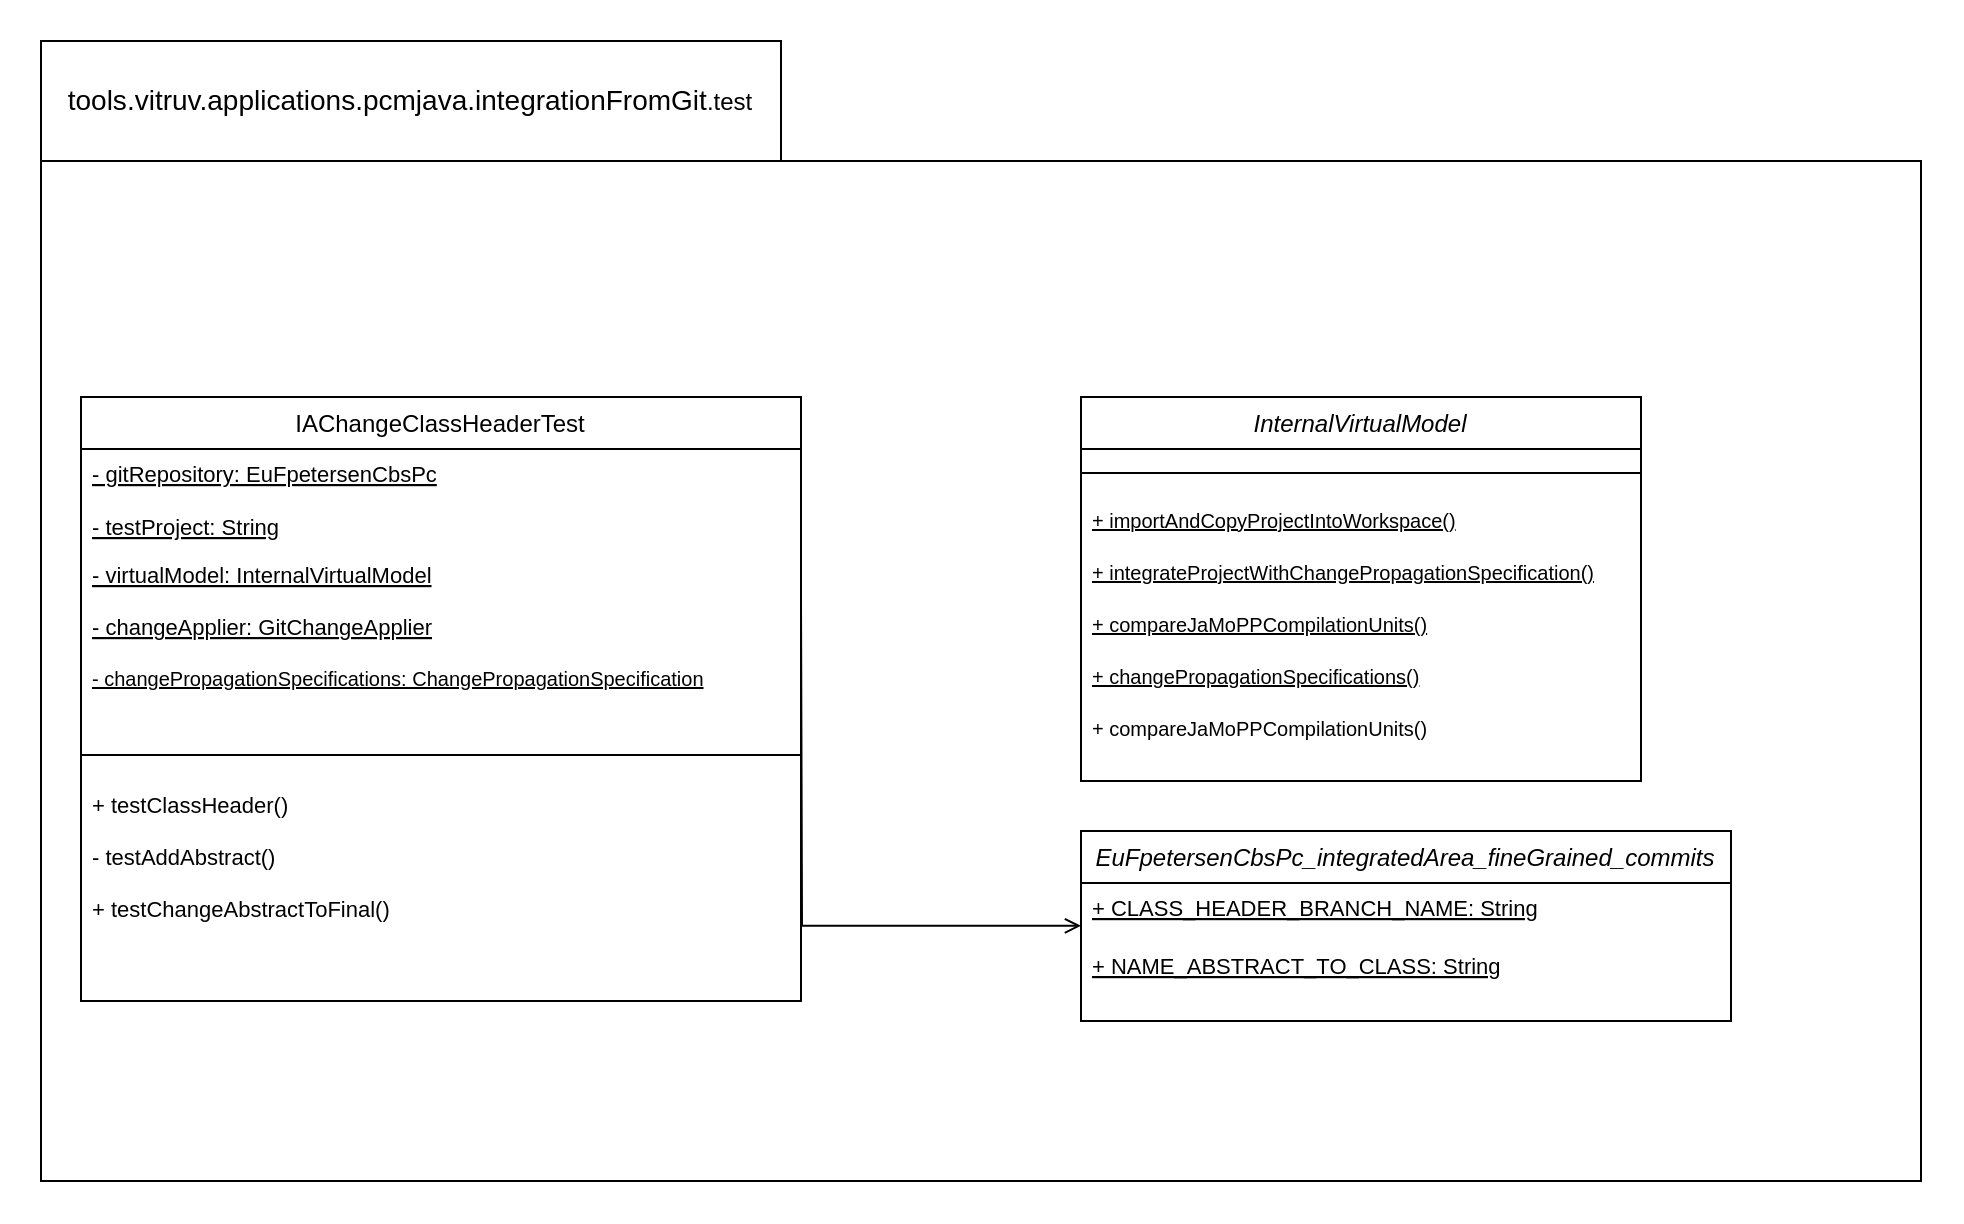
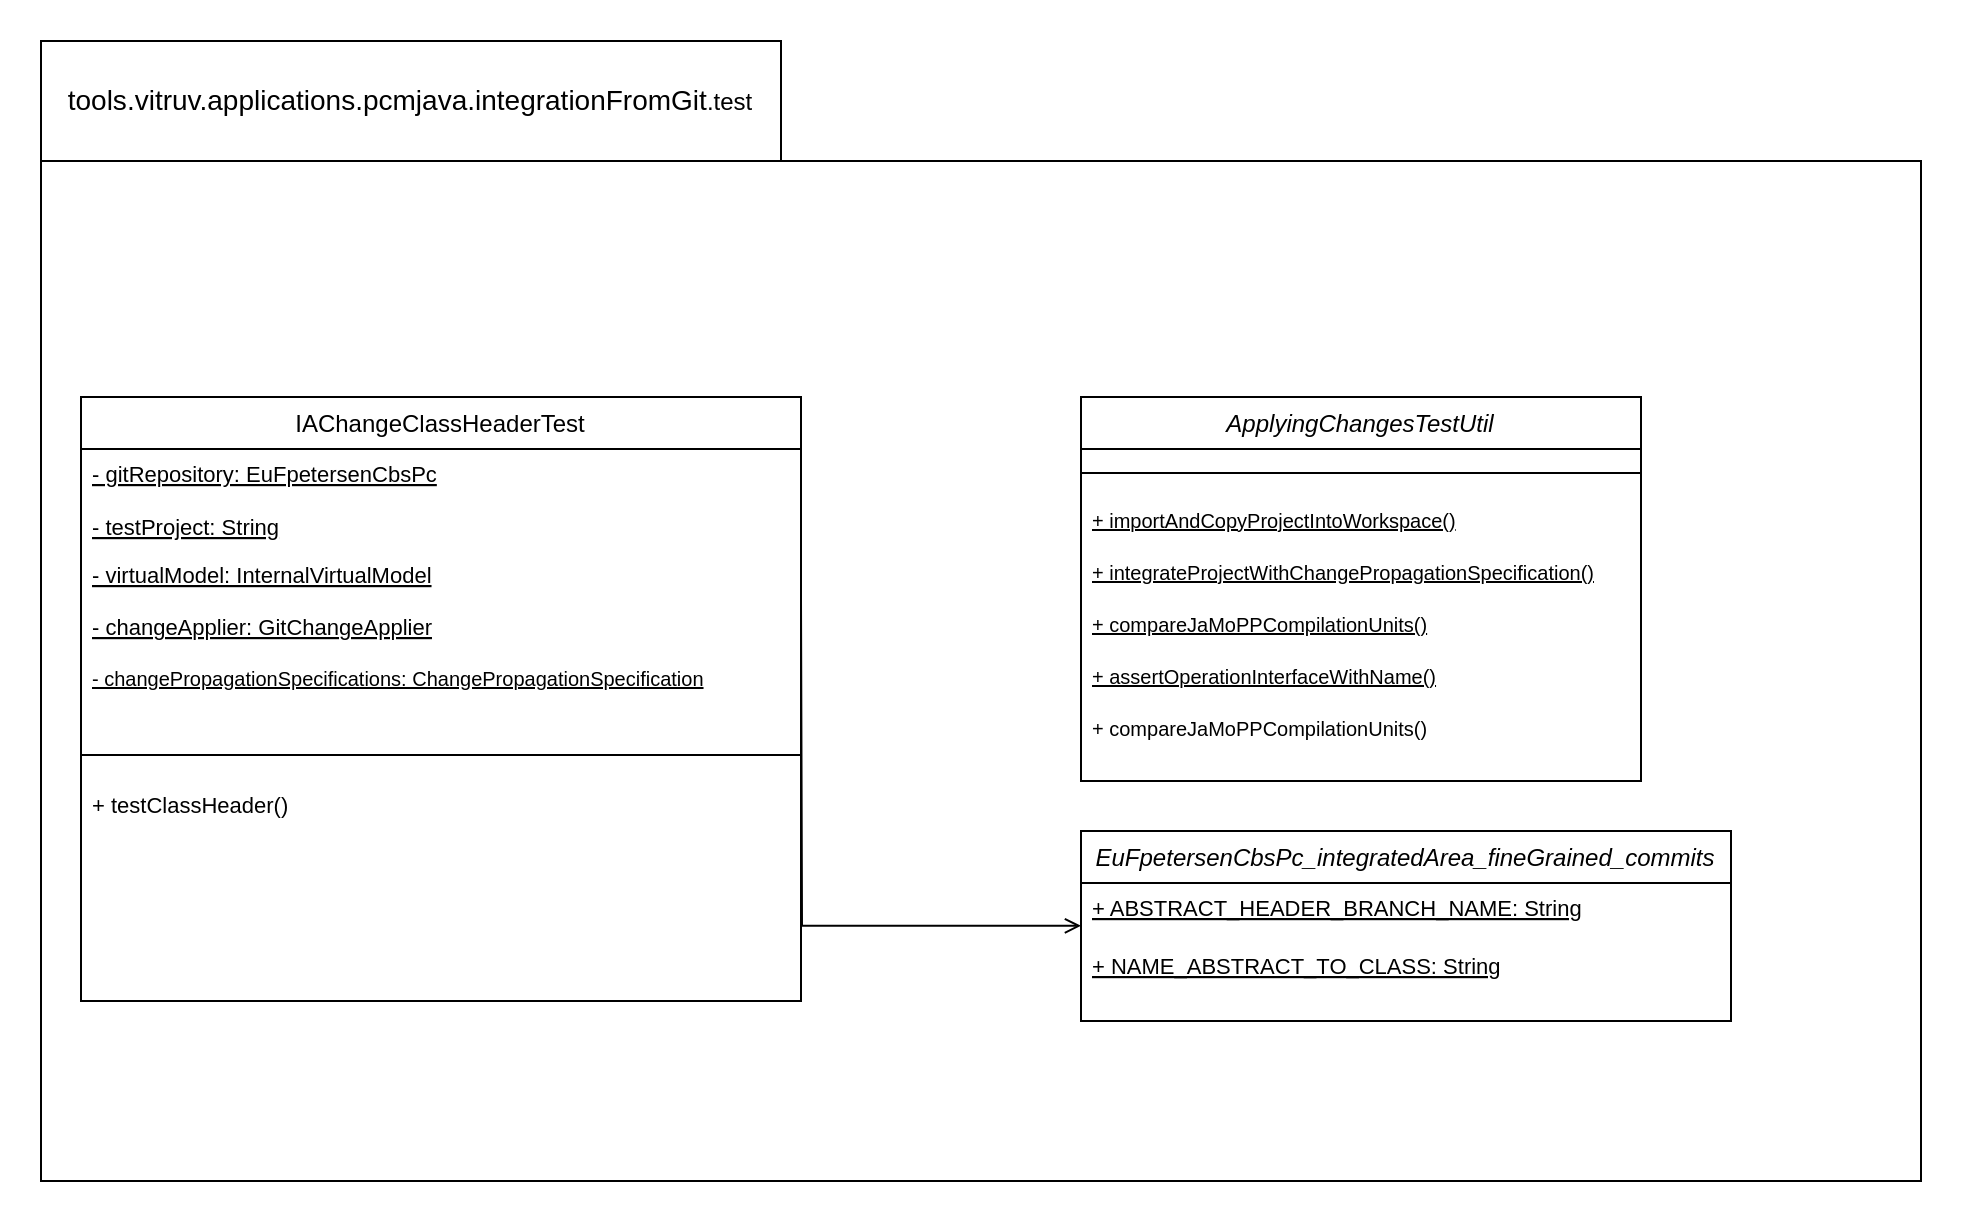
(1360, 424) -> (1360, 424)
(1275, 677) -> (1286, 677)
(281, 857) -> none
(281, 909) -> none
(1290, 909) -> (1308, 909)
